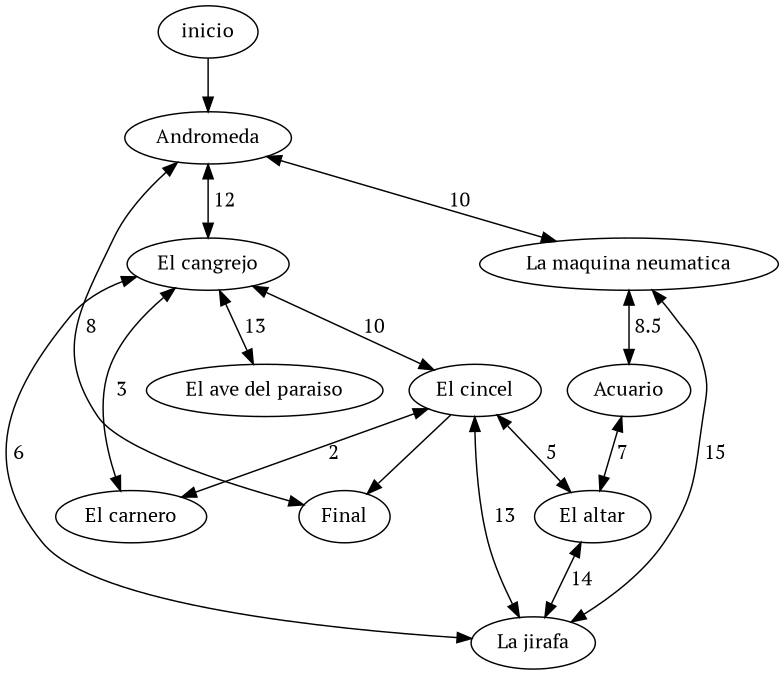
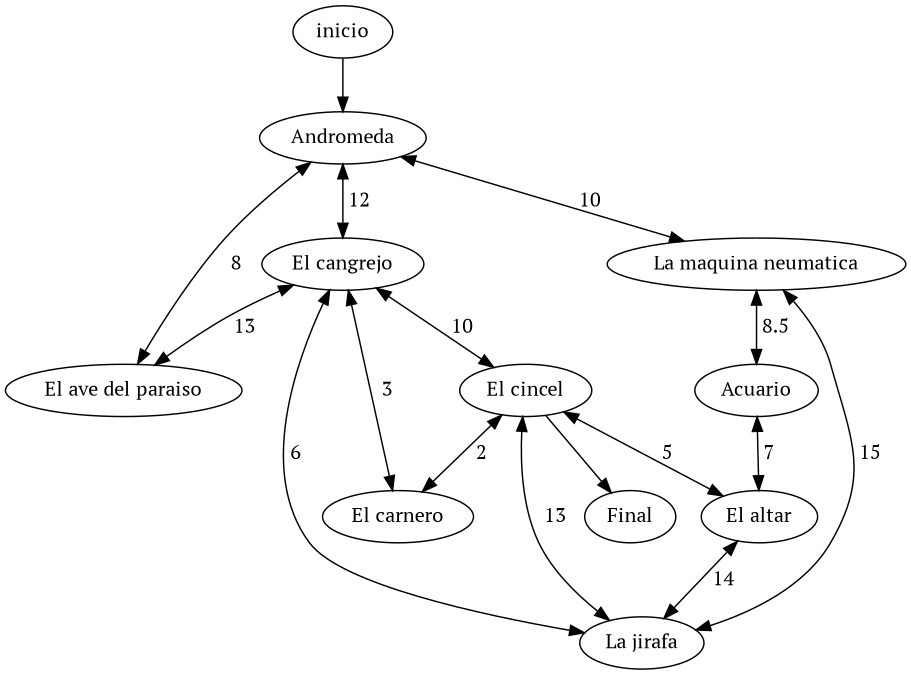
(83, 388) -> (213, 253)
